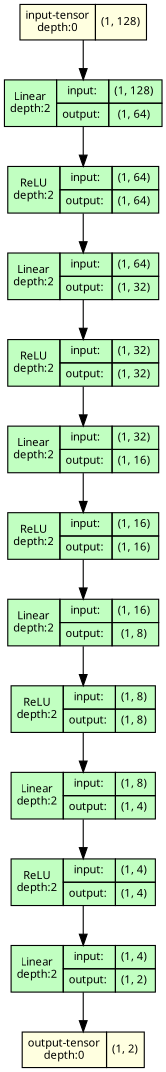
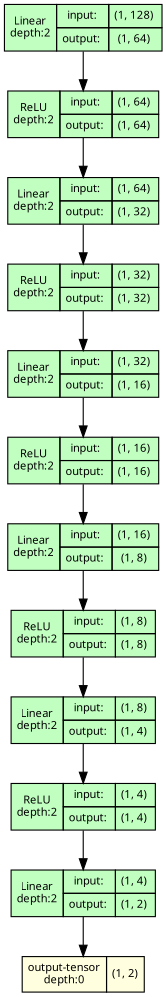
(83, 22) -> none
